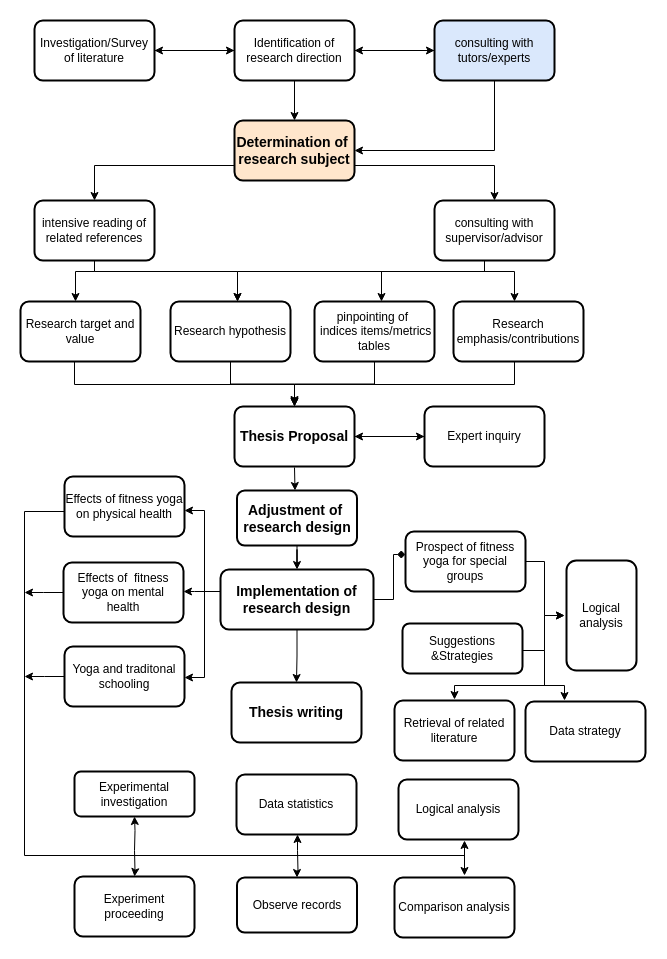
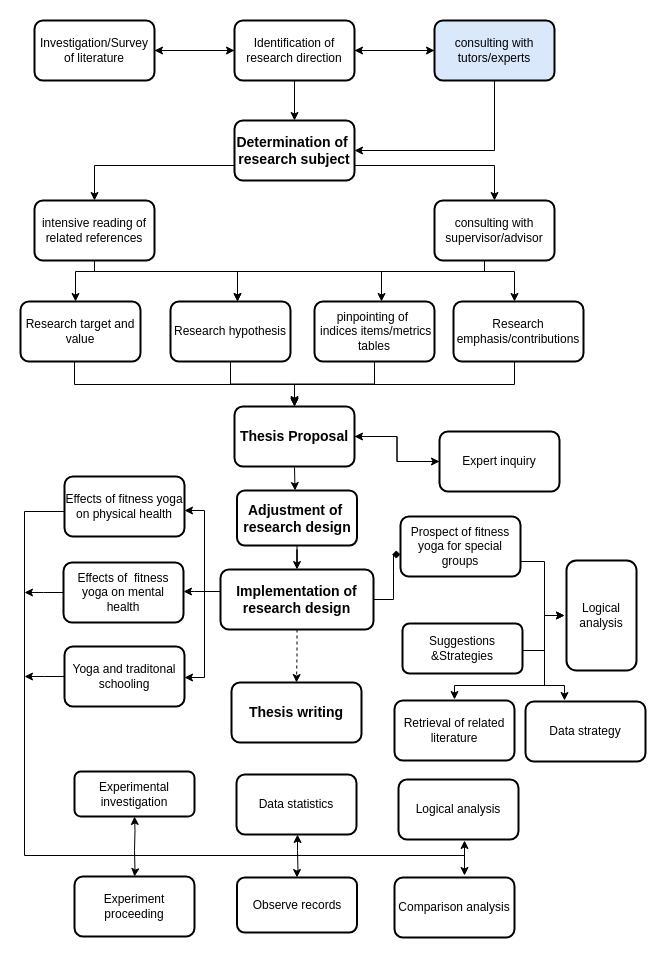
(295, 151) -> (295, 151)
(485, 437) -> (500, 462)
(466, 562) -> (461, 547)
(297, 653) -> (297, 653)
